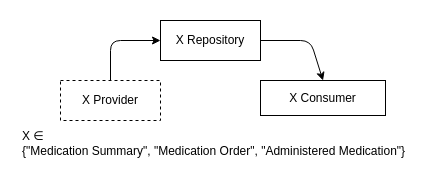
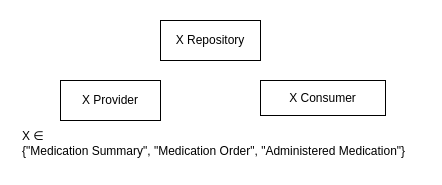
(298, 41) -> none
(114, 42) -> none
(111, 101) -> (111, 101)
